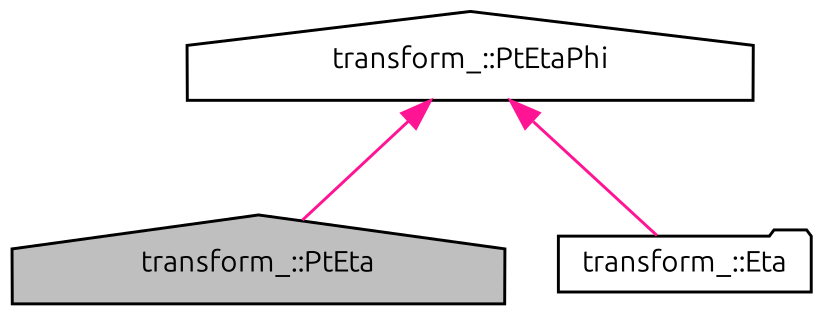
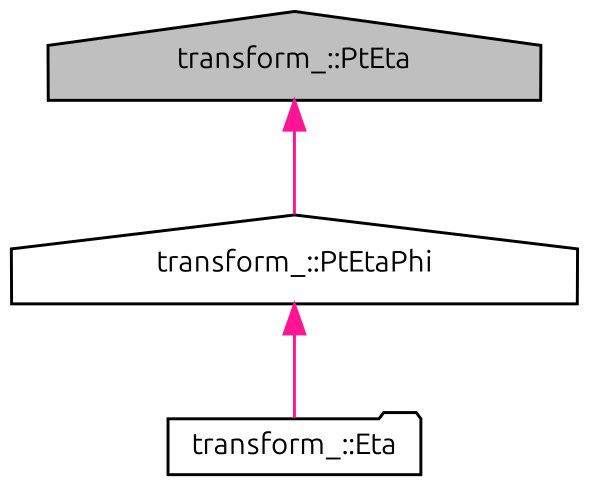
(355, 171) -> (294, 173)
